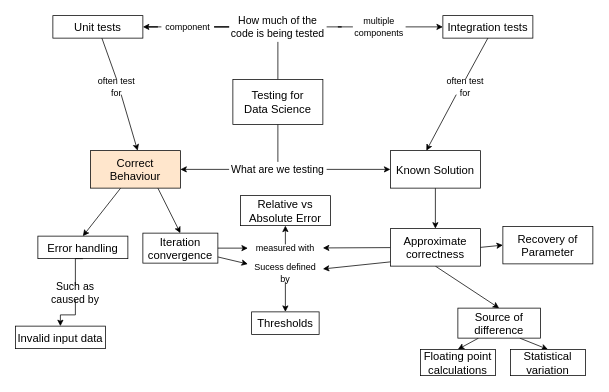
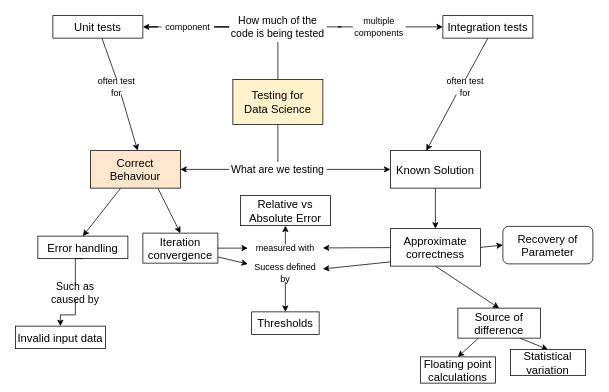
(278, 102) -> (278, 102)
(548, 245) -> (548, 245)
(458, 362) -> (458, 370)
